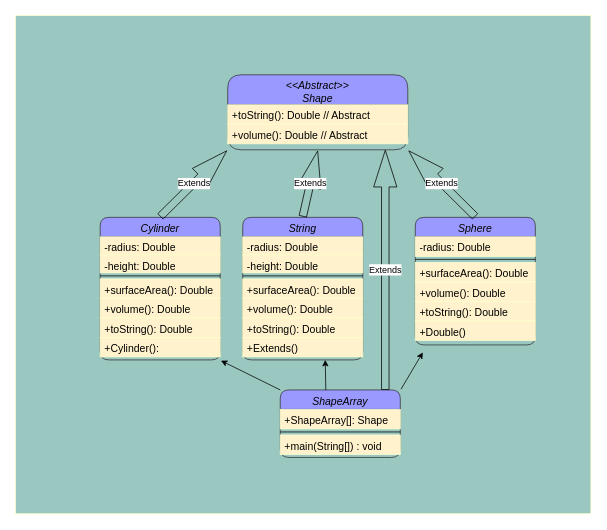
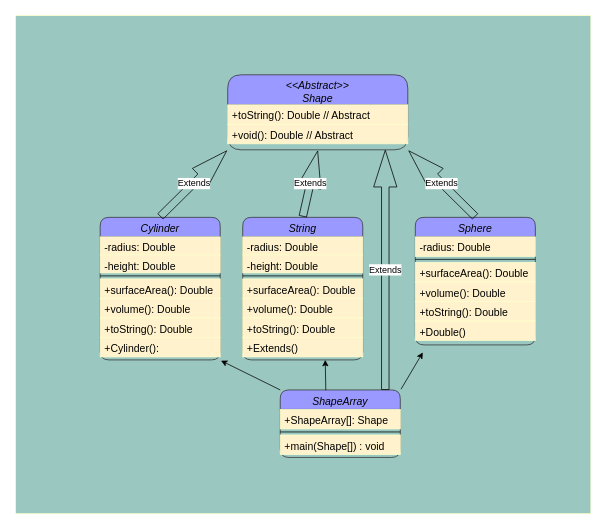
(309, 135) -> (303, 135)
(341, 446) -> (339, 446)
